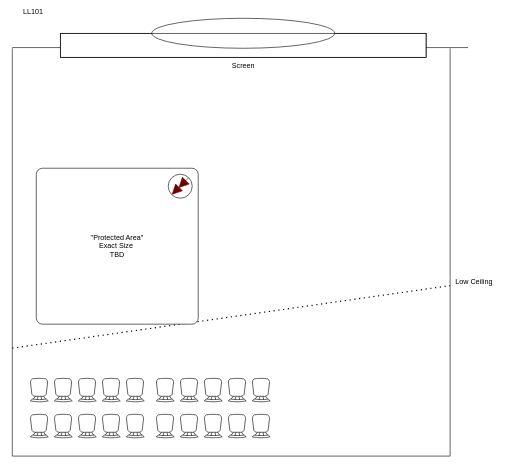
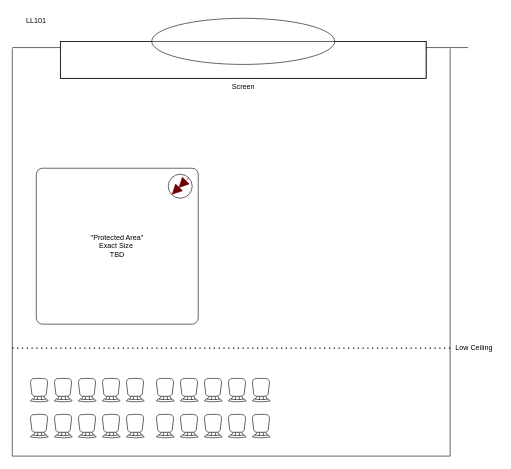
(33, 12) -> (36, 21)
(243, 38) -> (243, 48)
(474, 282) -> (474, 348)
